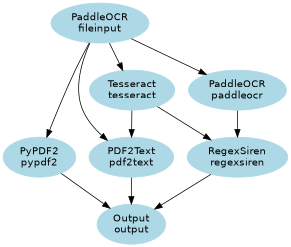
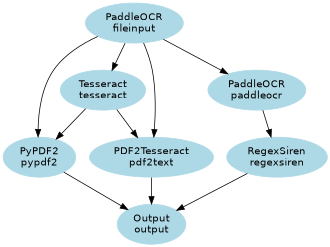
(181, 121) -> (74, 121)
(131, 157) -> (152, 157)
